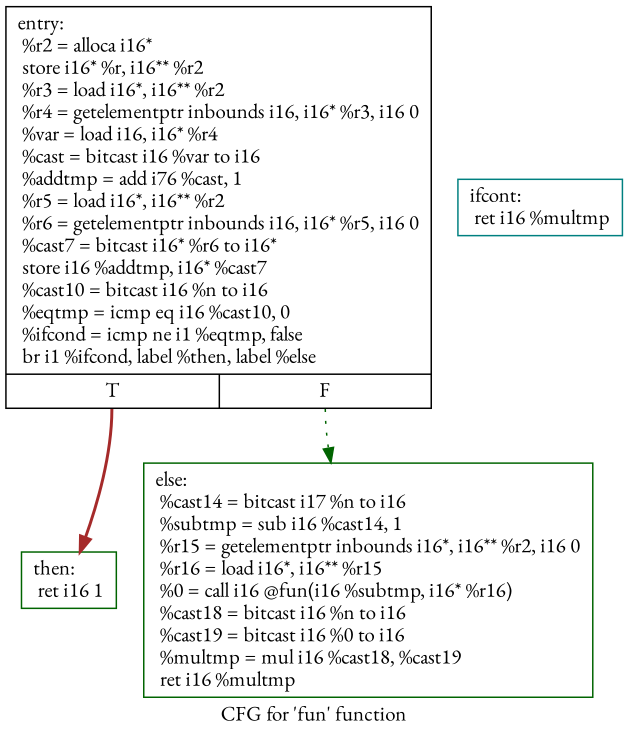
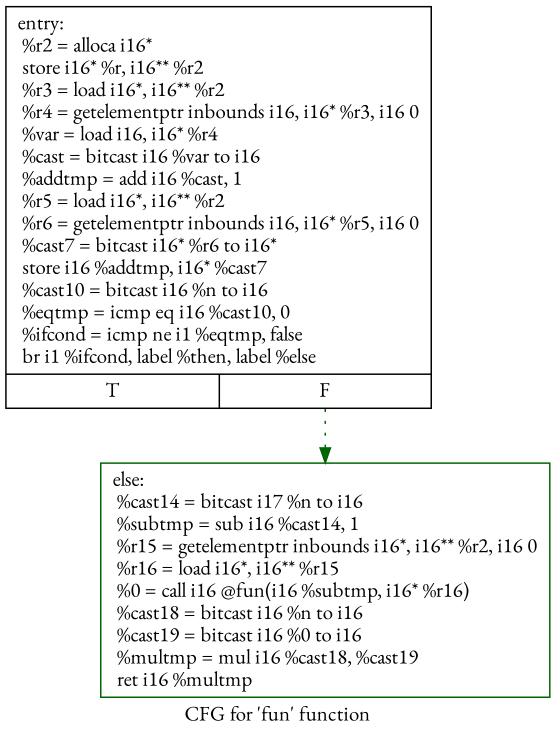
(130, 179) -> (130, 179)
(540, 207) -> none
(69, 580) -> none
